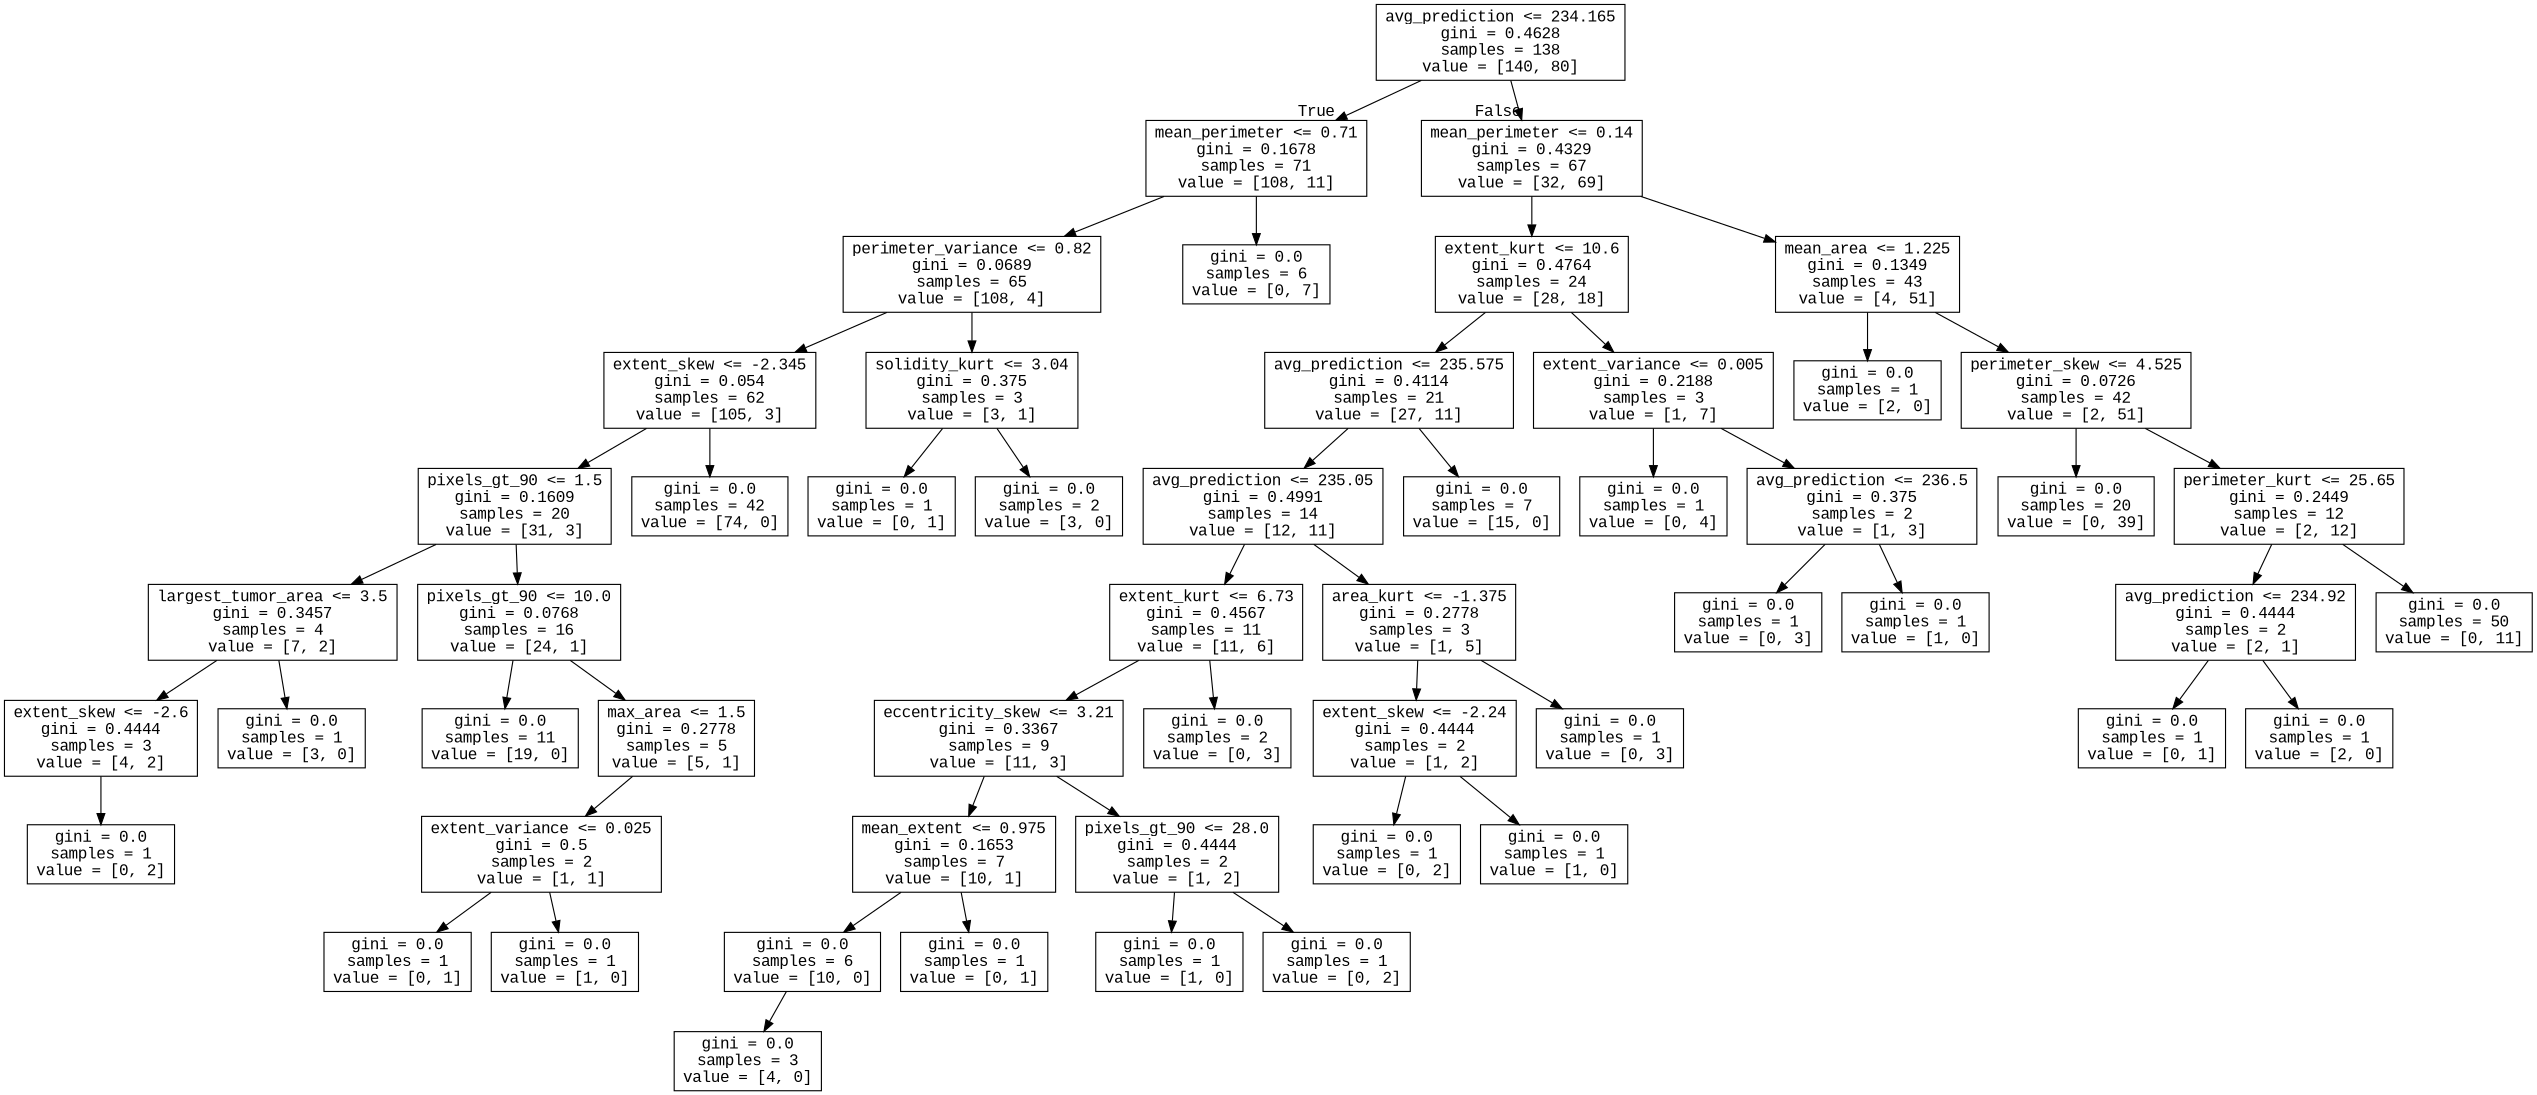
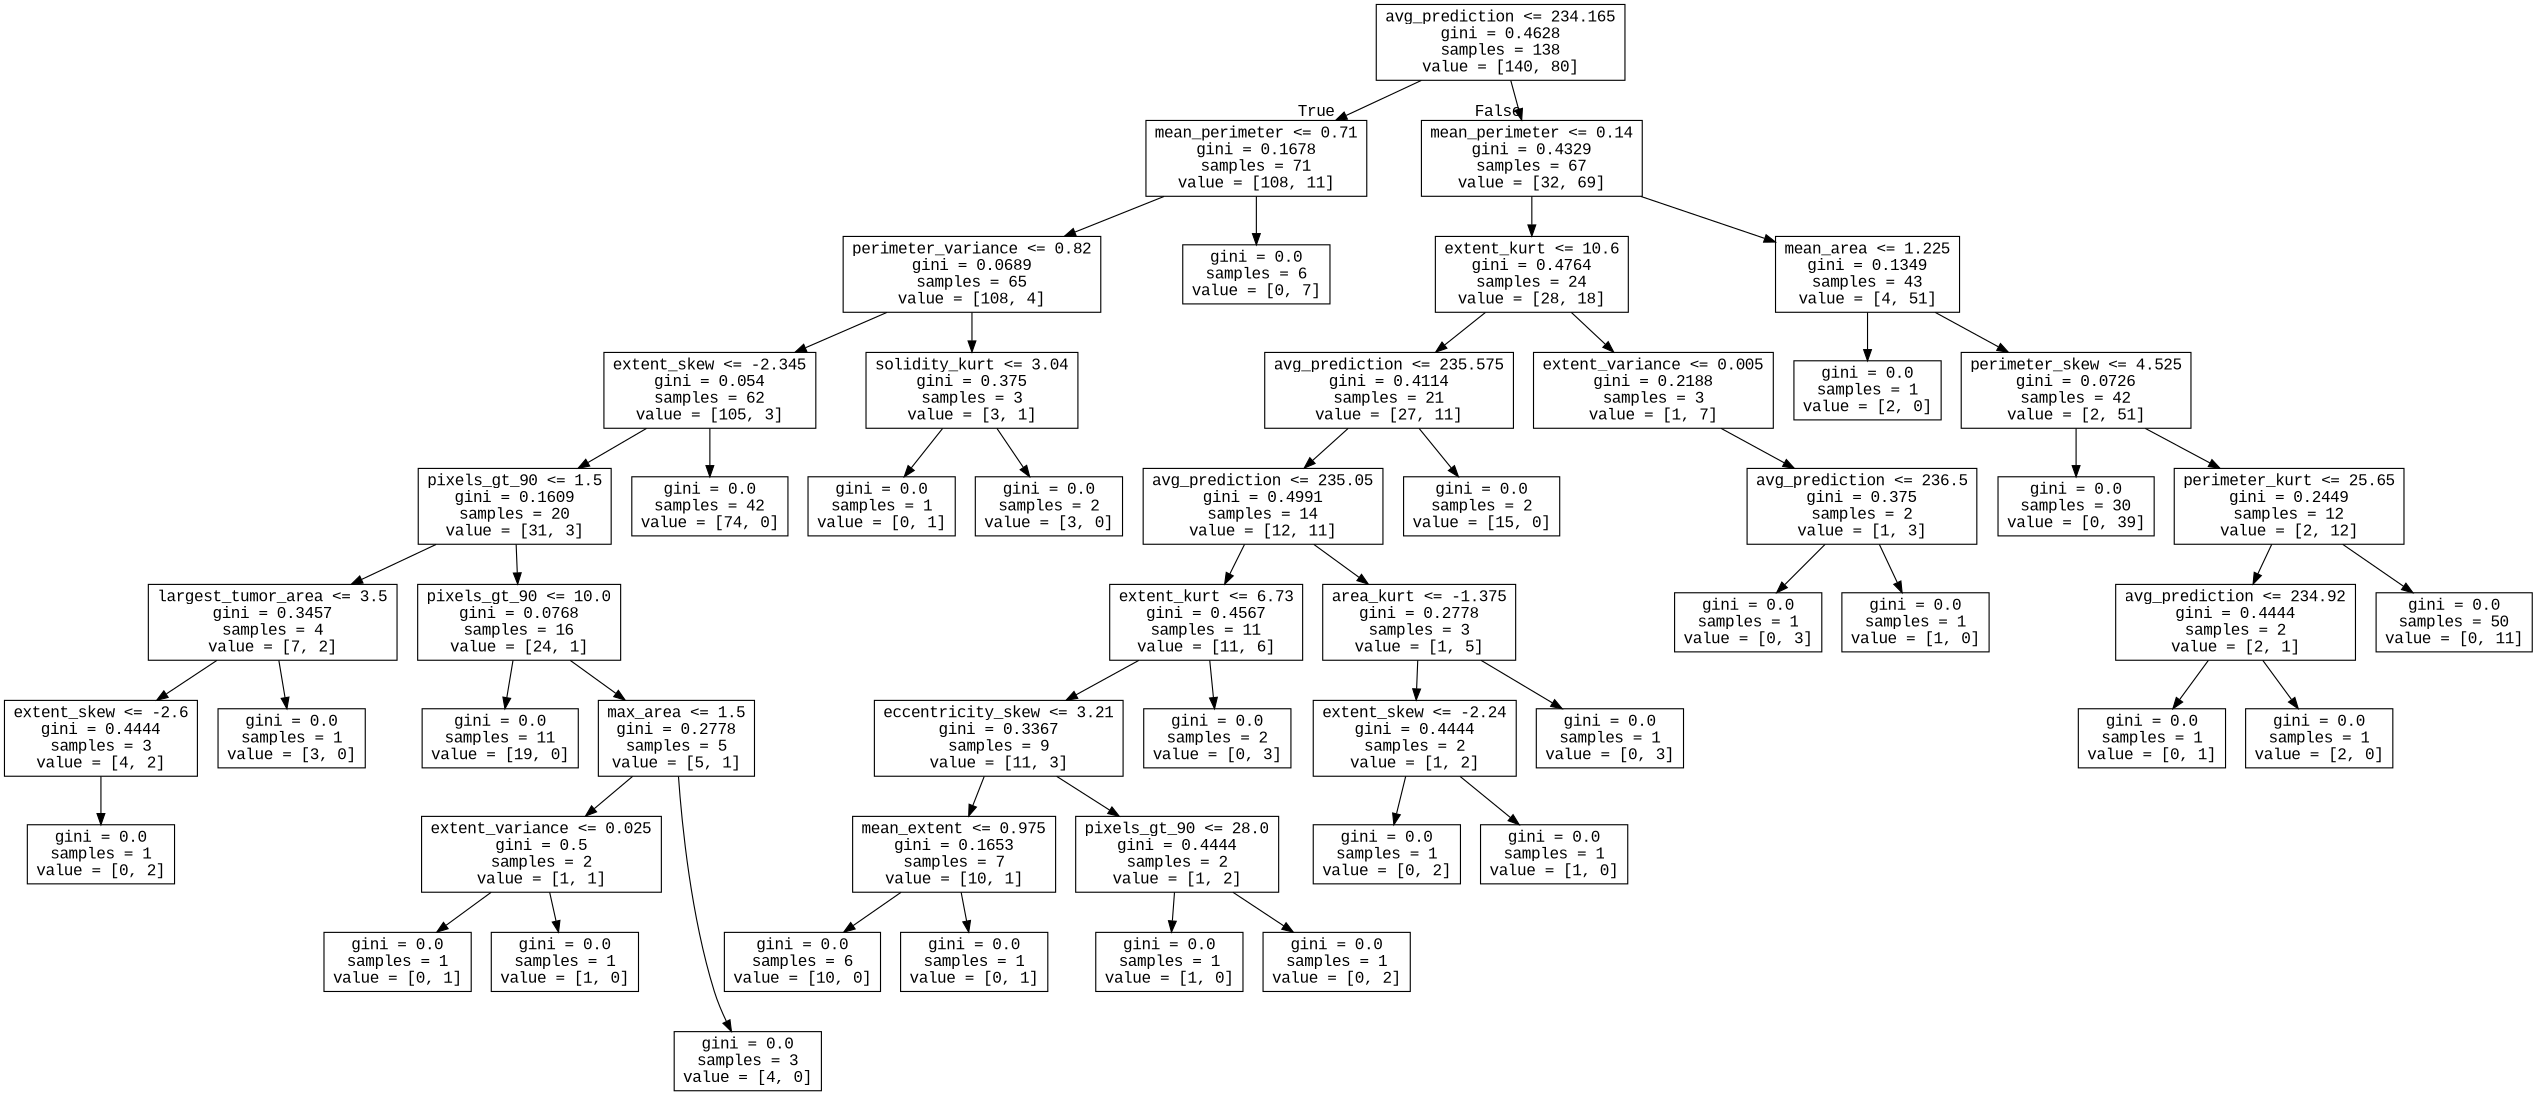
(1482, 506) -> (1482, 506)
(1653, 506) -> none
(2076, 506) -> (2076, 506)
(778, 1007) -> (693, 901)
